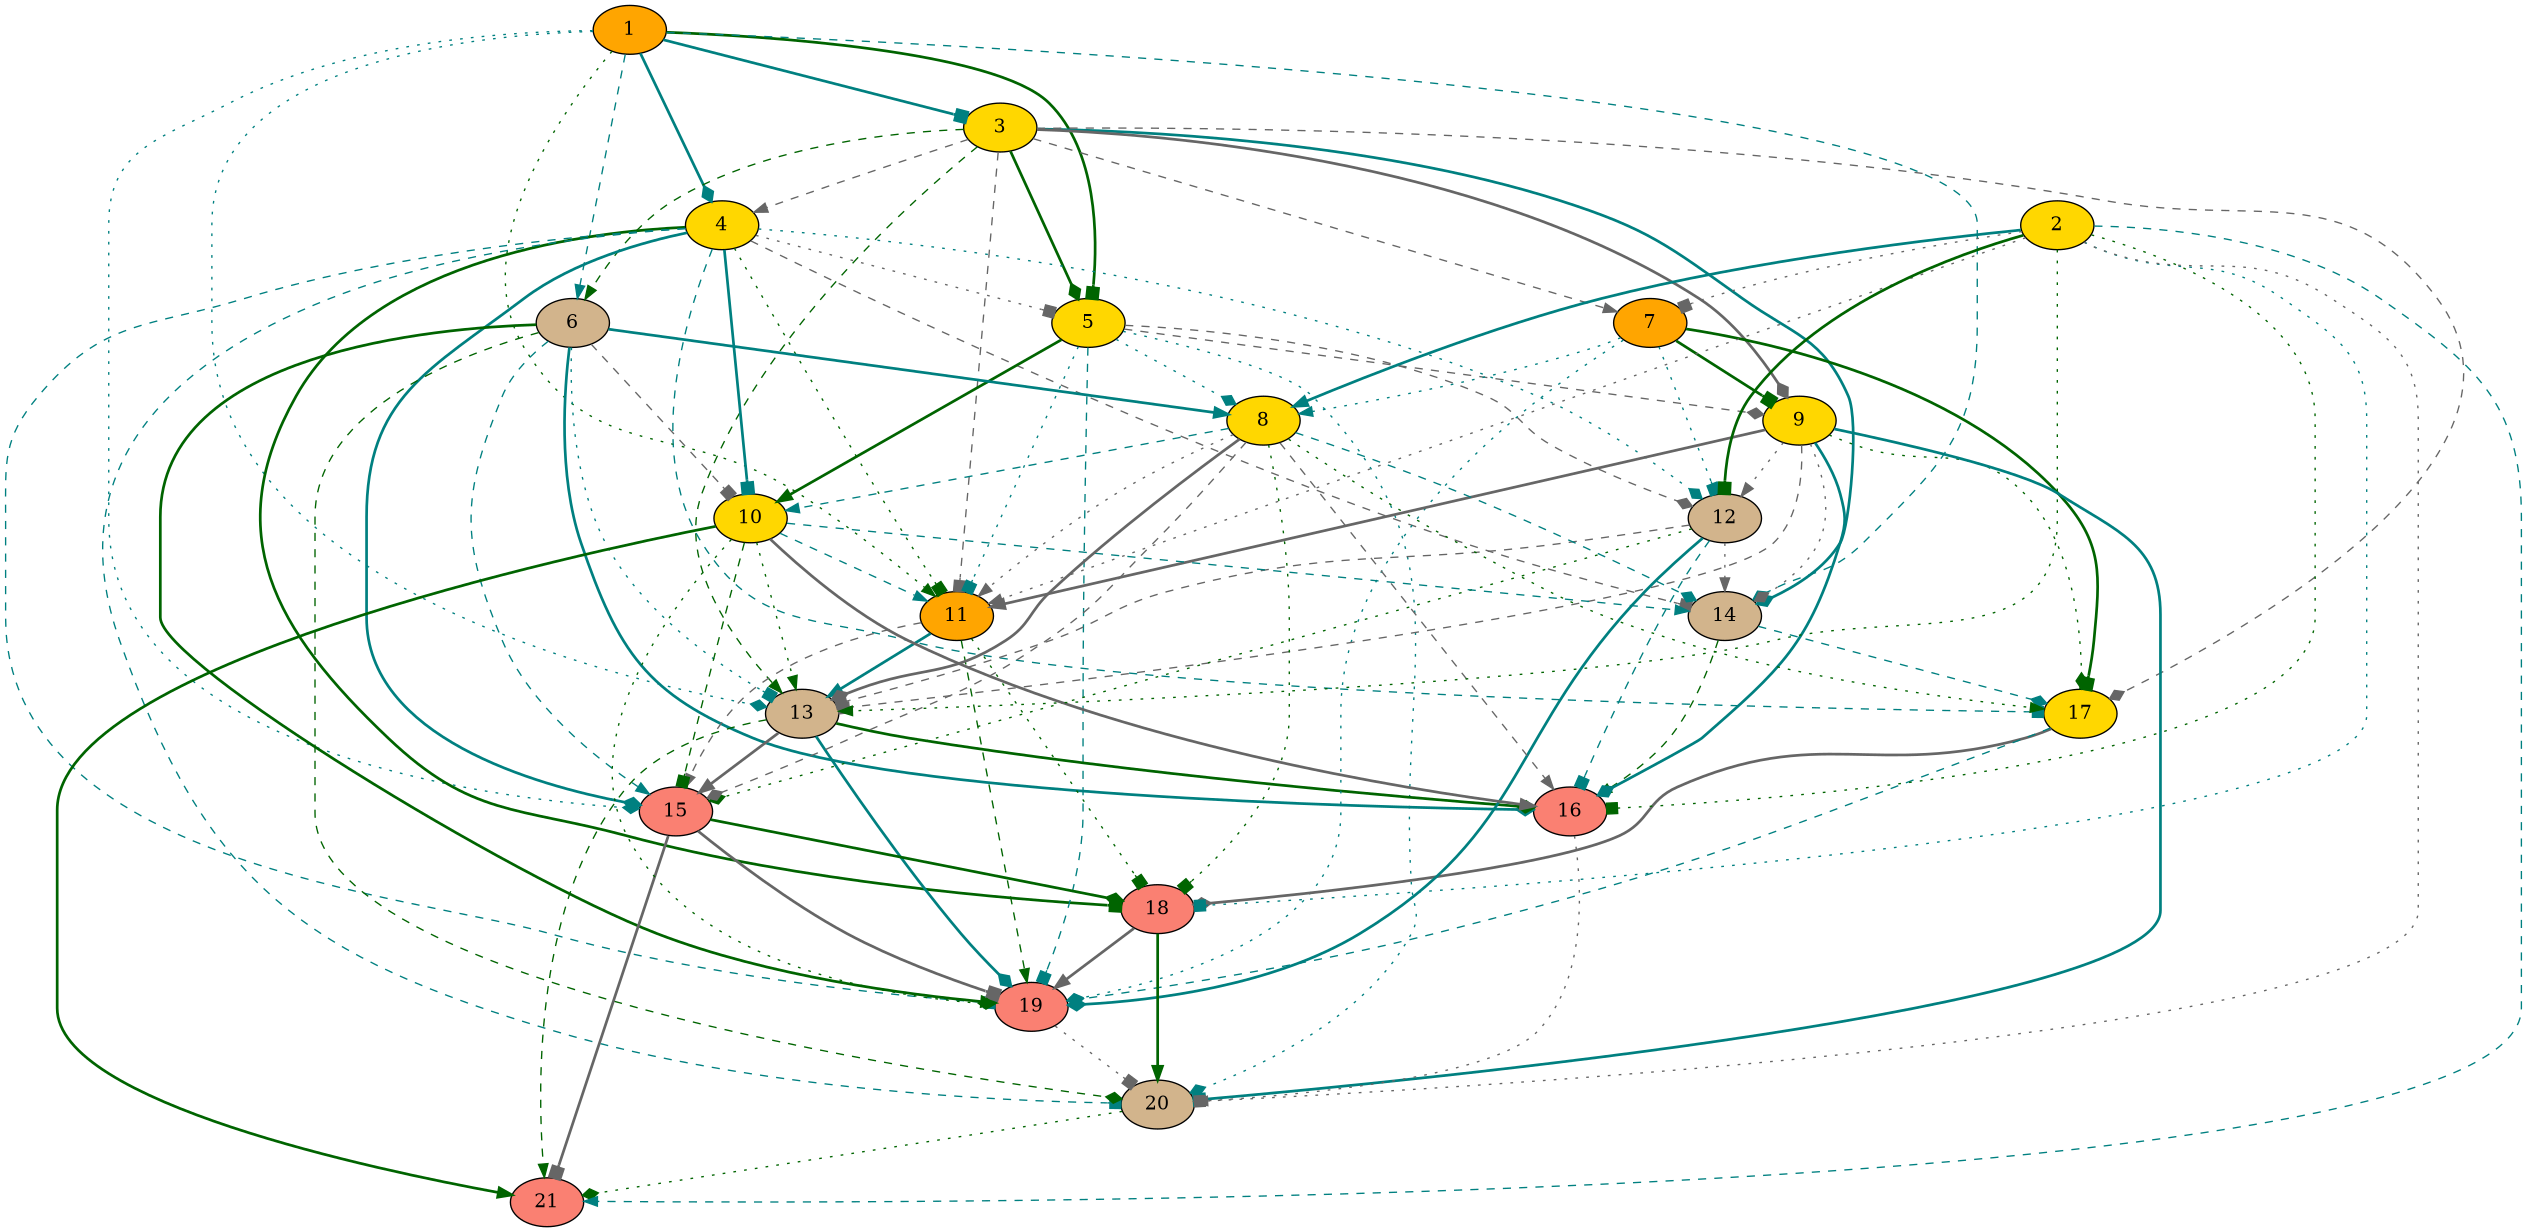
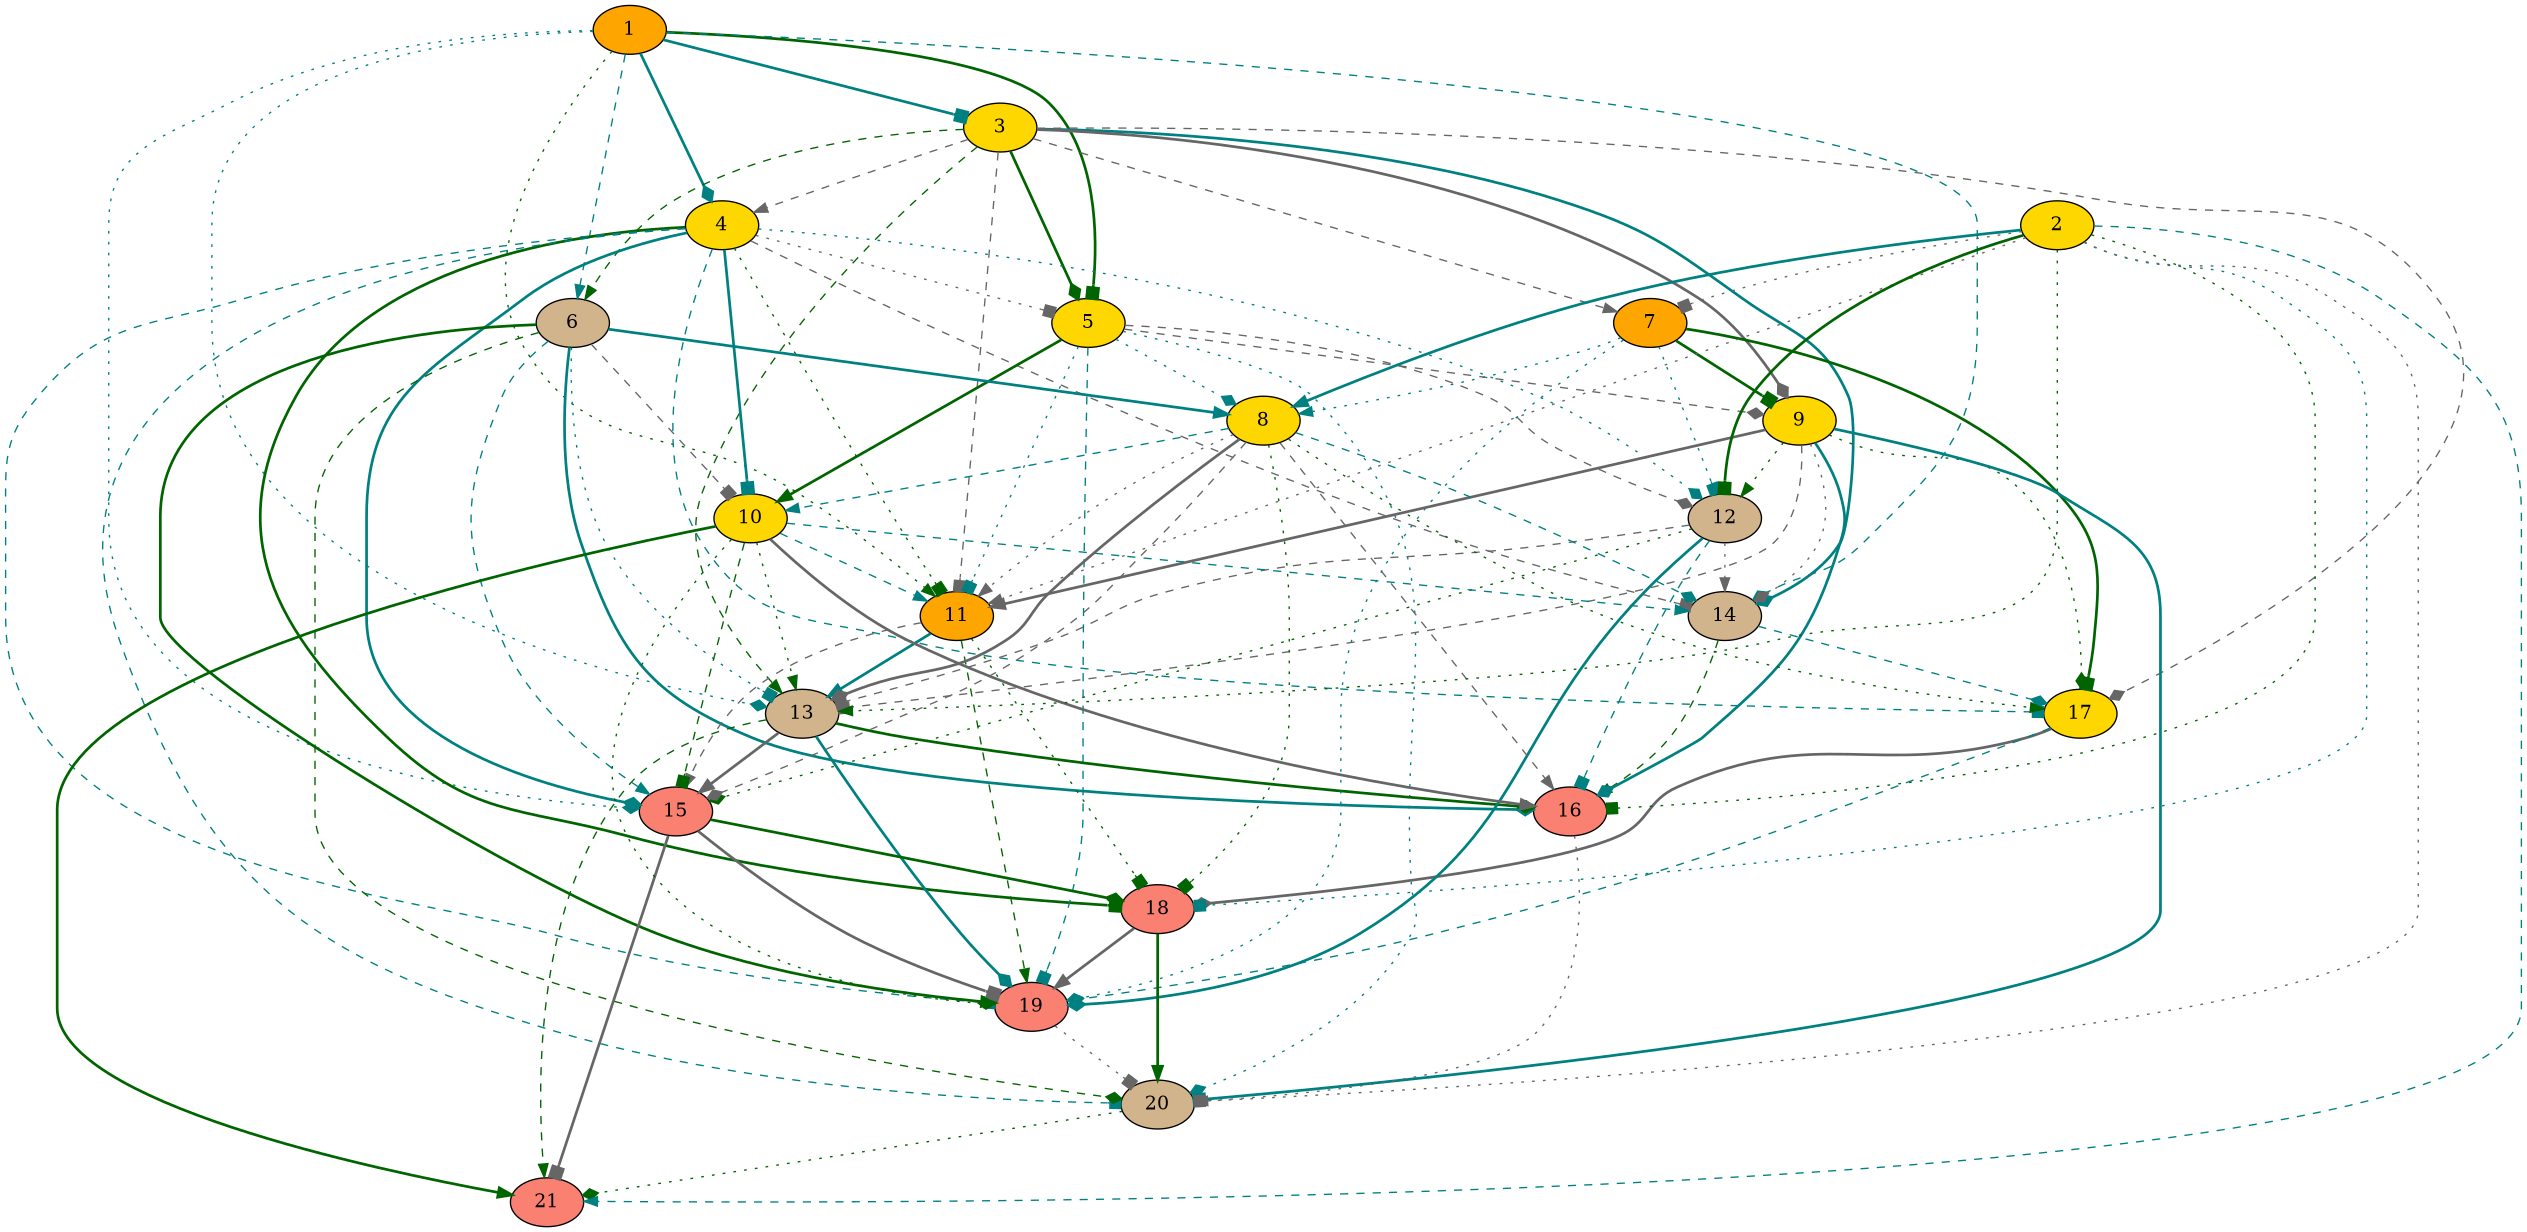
(1766, 464) -> (1766, 464)
